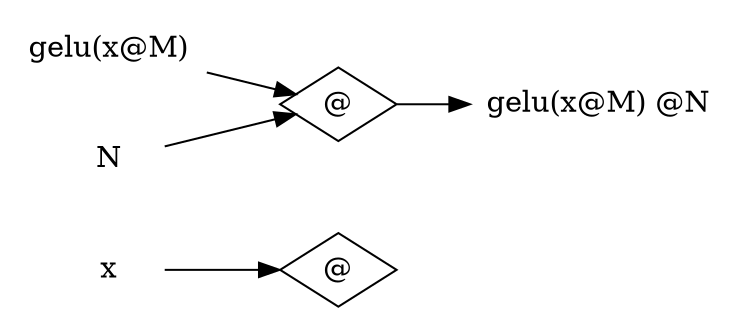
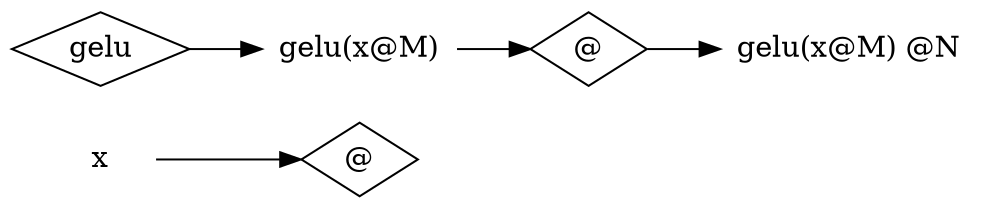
none -> (101, 49)
(109, 159) -> none
